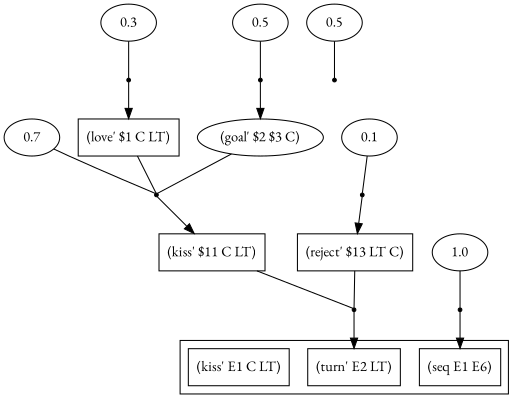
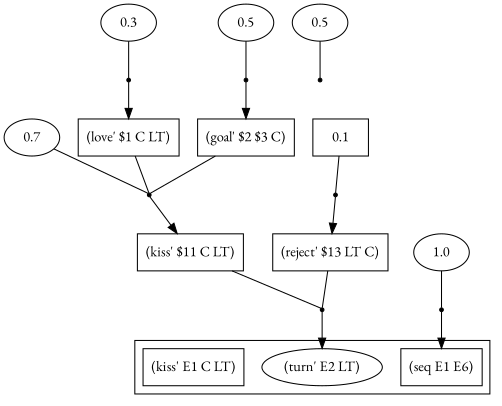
(260, 137) -> (246, 137)
(369, 137) -> (341, 137)
(354, 367) -> (322, 367)
